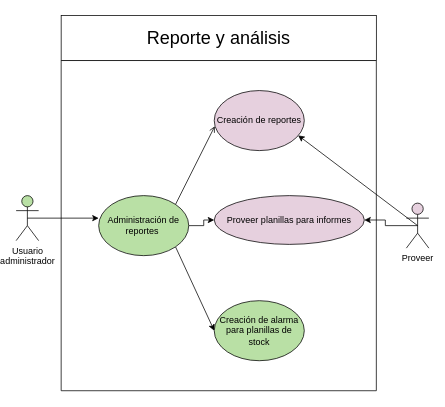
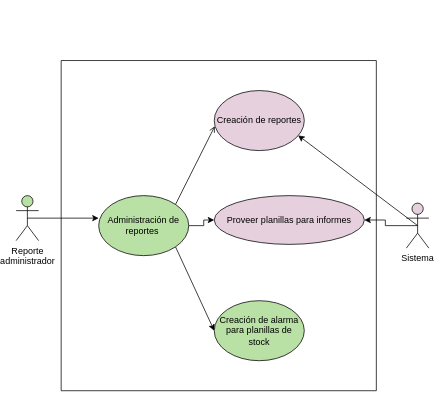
(219, 38) -> none
(28, 256) -> (28, 256)
(418, 259) -> (418, 259)
